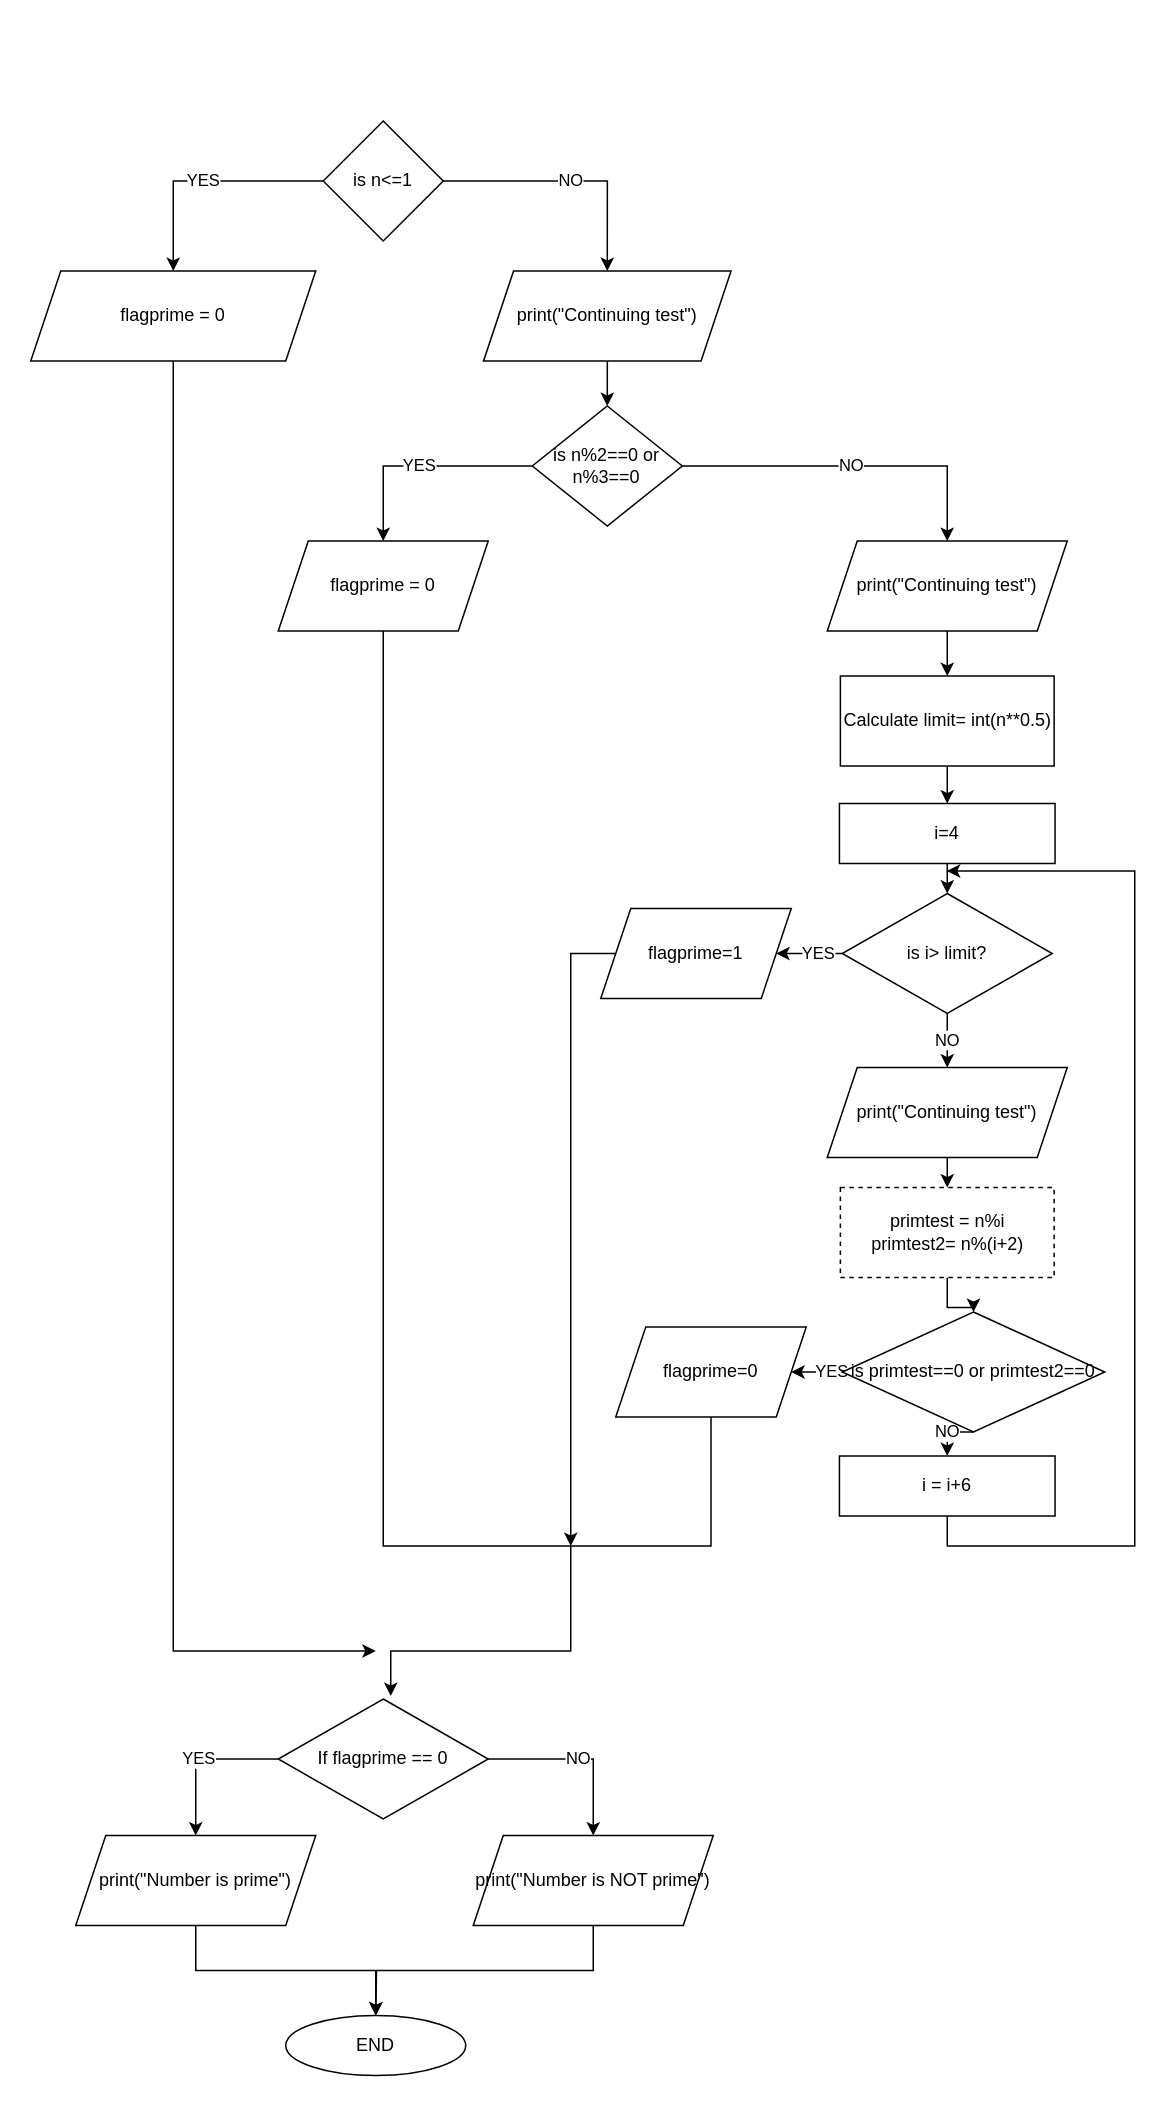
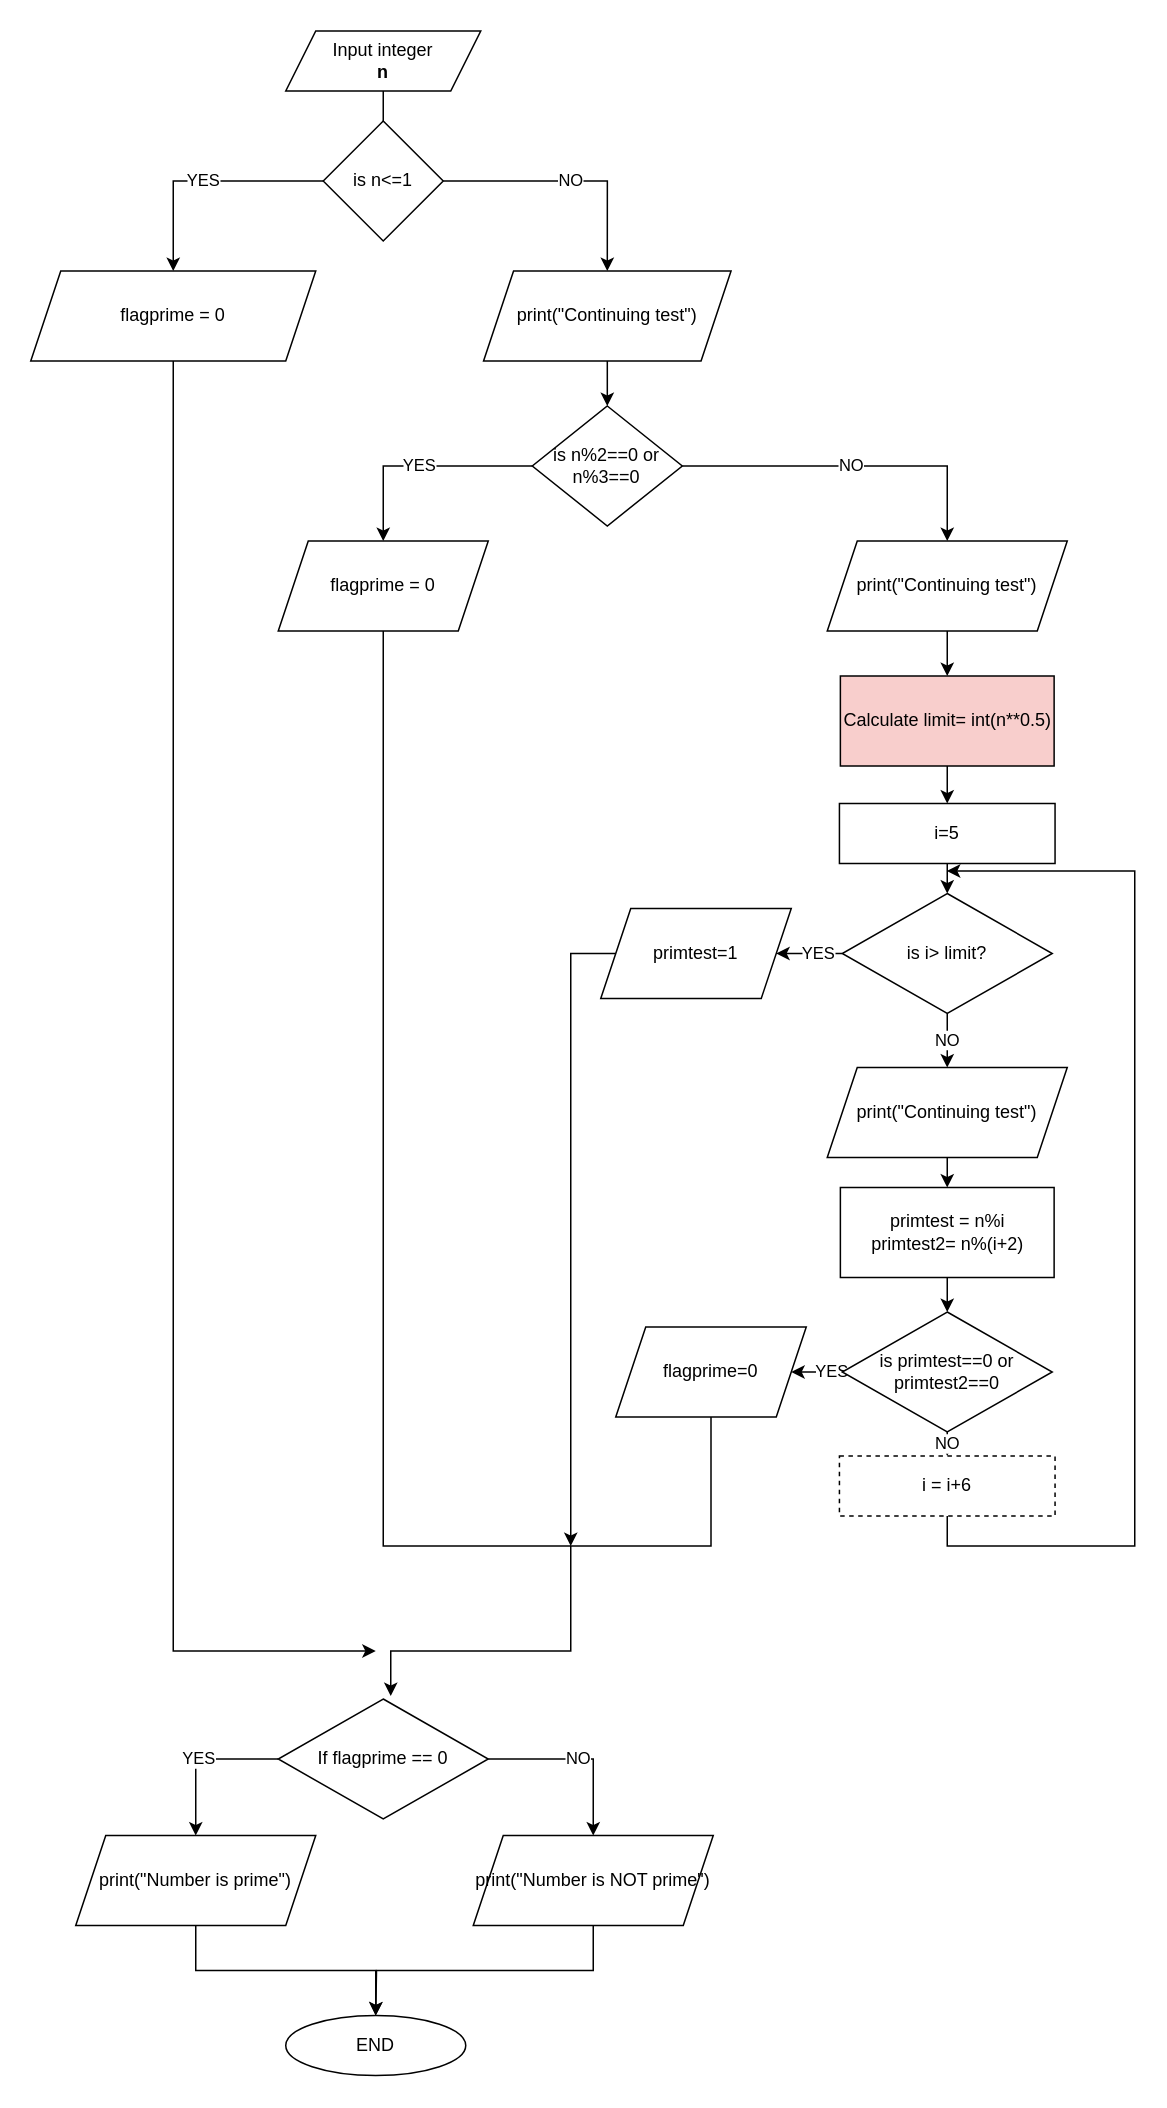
none -> (383, 61)
none -> (383, 106)
(947, 721) -> (947, 721)
(947, 833) -> (947, 833)
(696, 953) -> (696, 953)
(947, 1232) -> (947, 1232)
(973, 1372) -> (947, 1372)
(947, 1486) -> (947, 1486)
